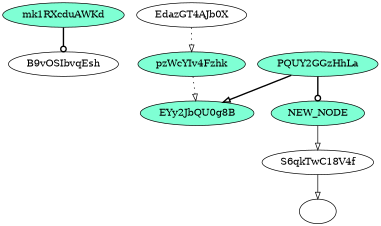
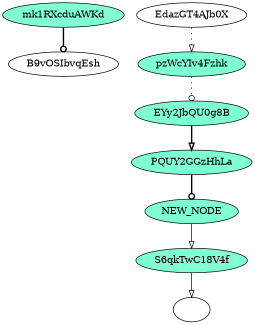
(194, 85) -> (192, 86)
(260, 87) -> (192, 134)
(318, 162) -> (192, 261)
